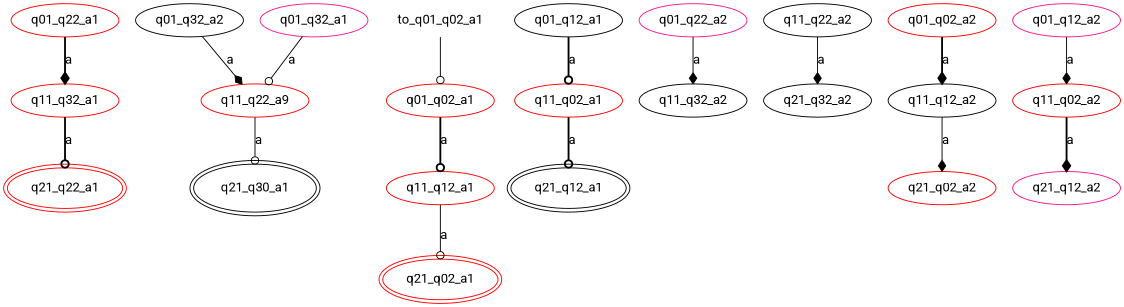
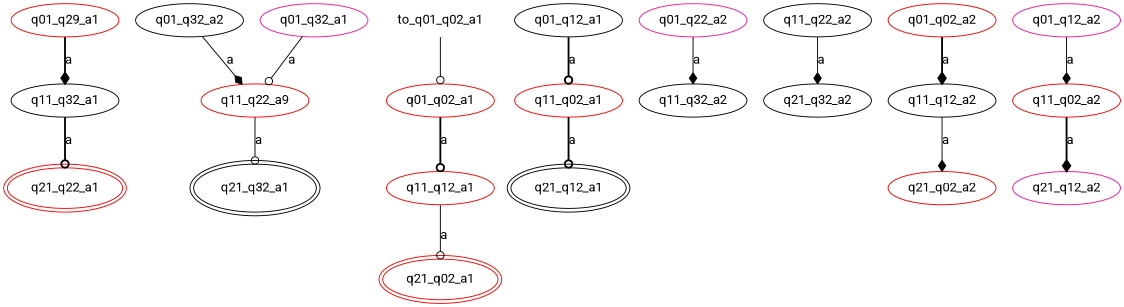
(65, 20) -> (65, 20)
(65, 101) -> (65, 101)
(255, 188) -> (255, 188)
